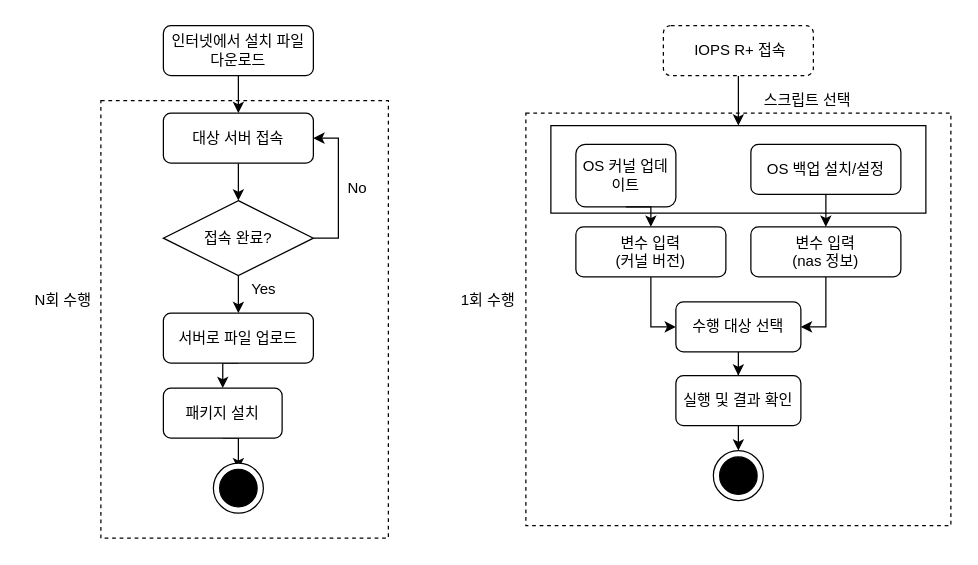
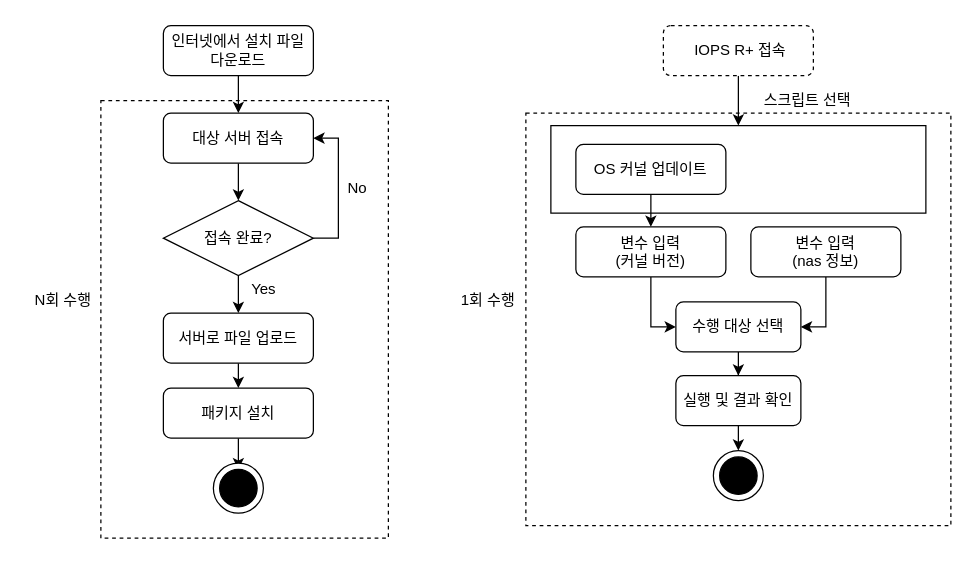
(826, 169) -> none
(626, 176) -> (651, 169)
(826, 207) -> none
(223, 413) -> (238, 413)
